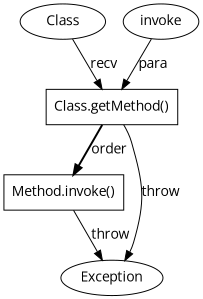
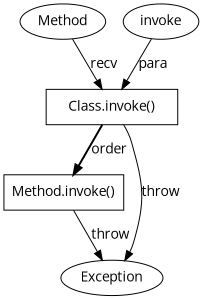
(63, 22) -> (63, 22)
(112, 107) -> (112, 107)
